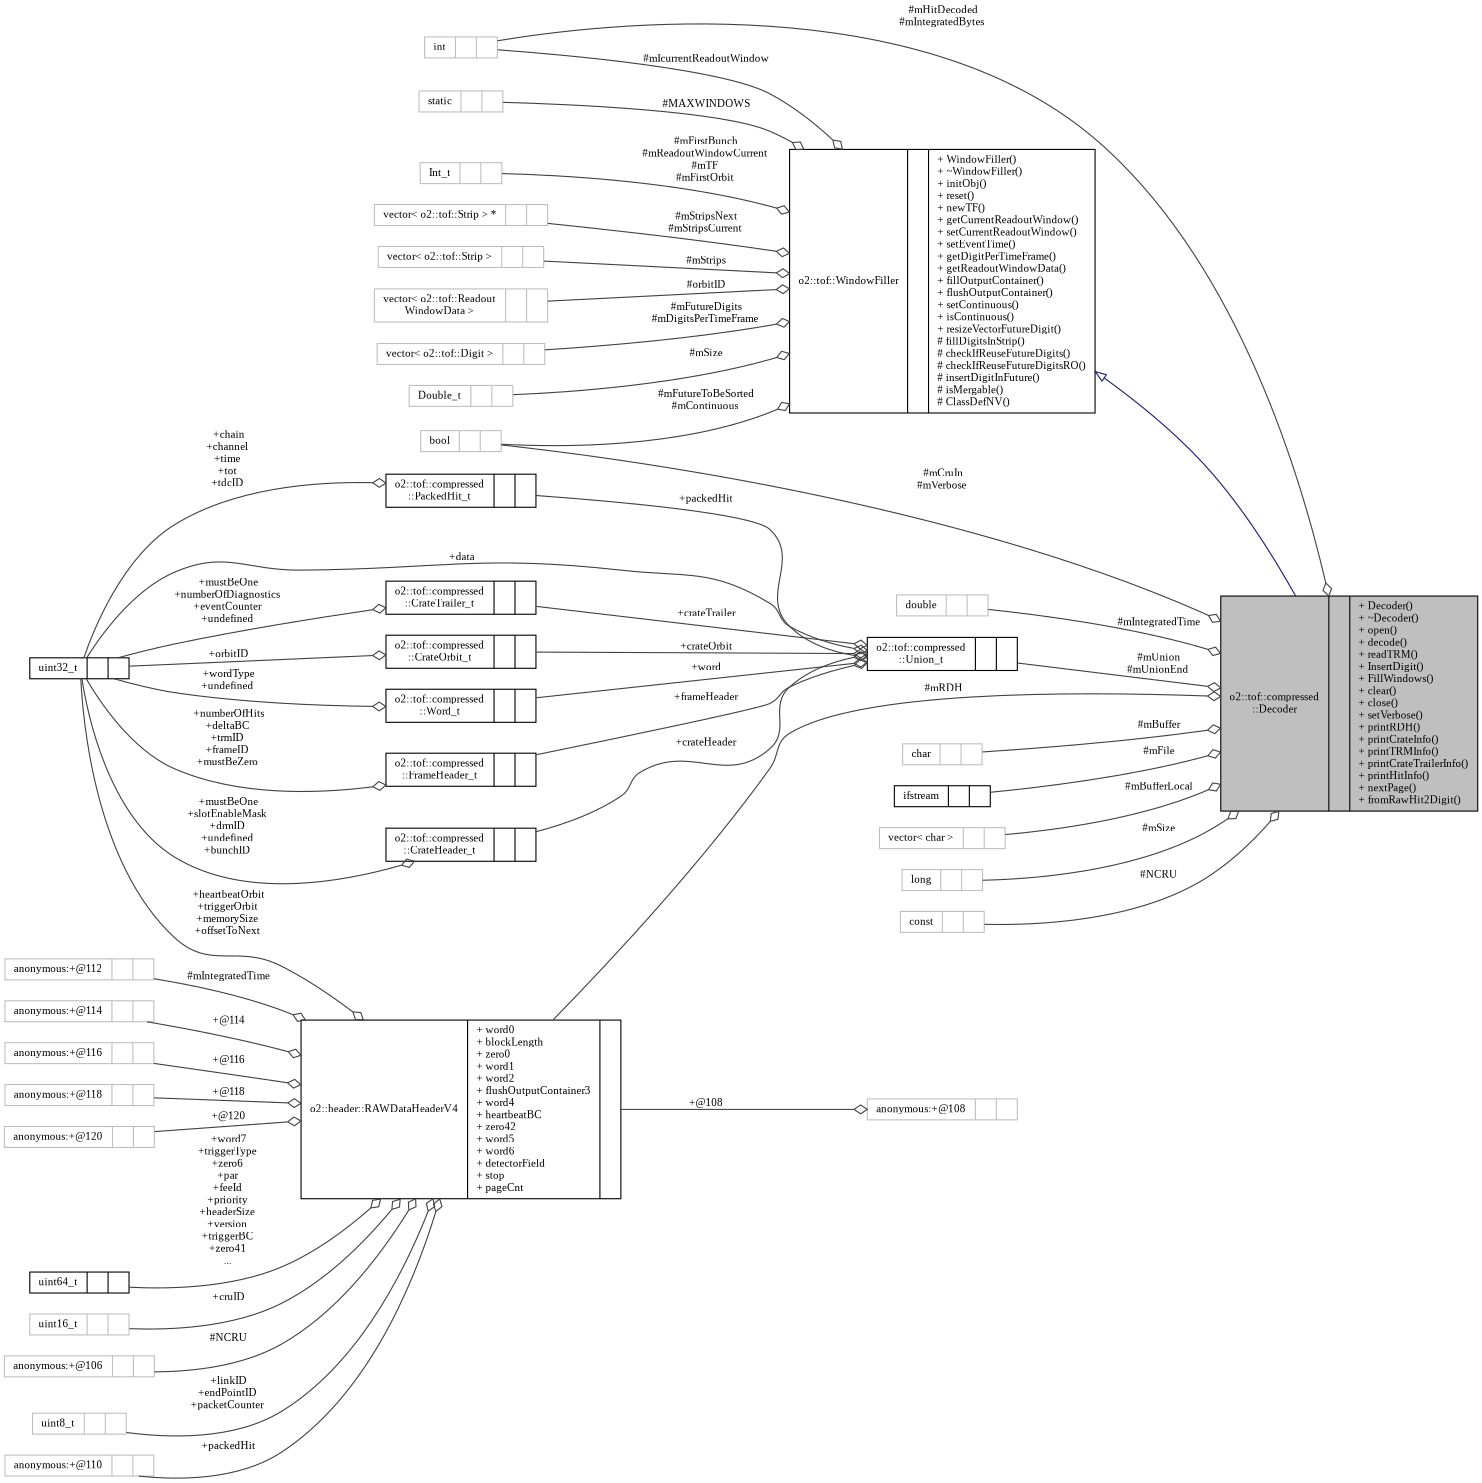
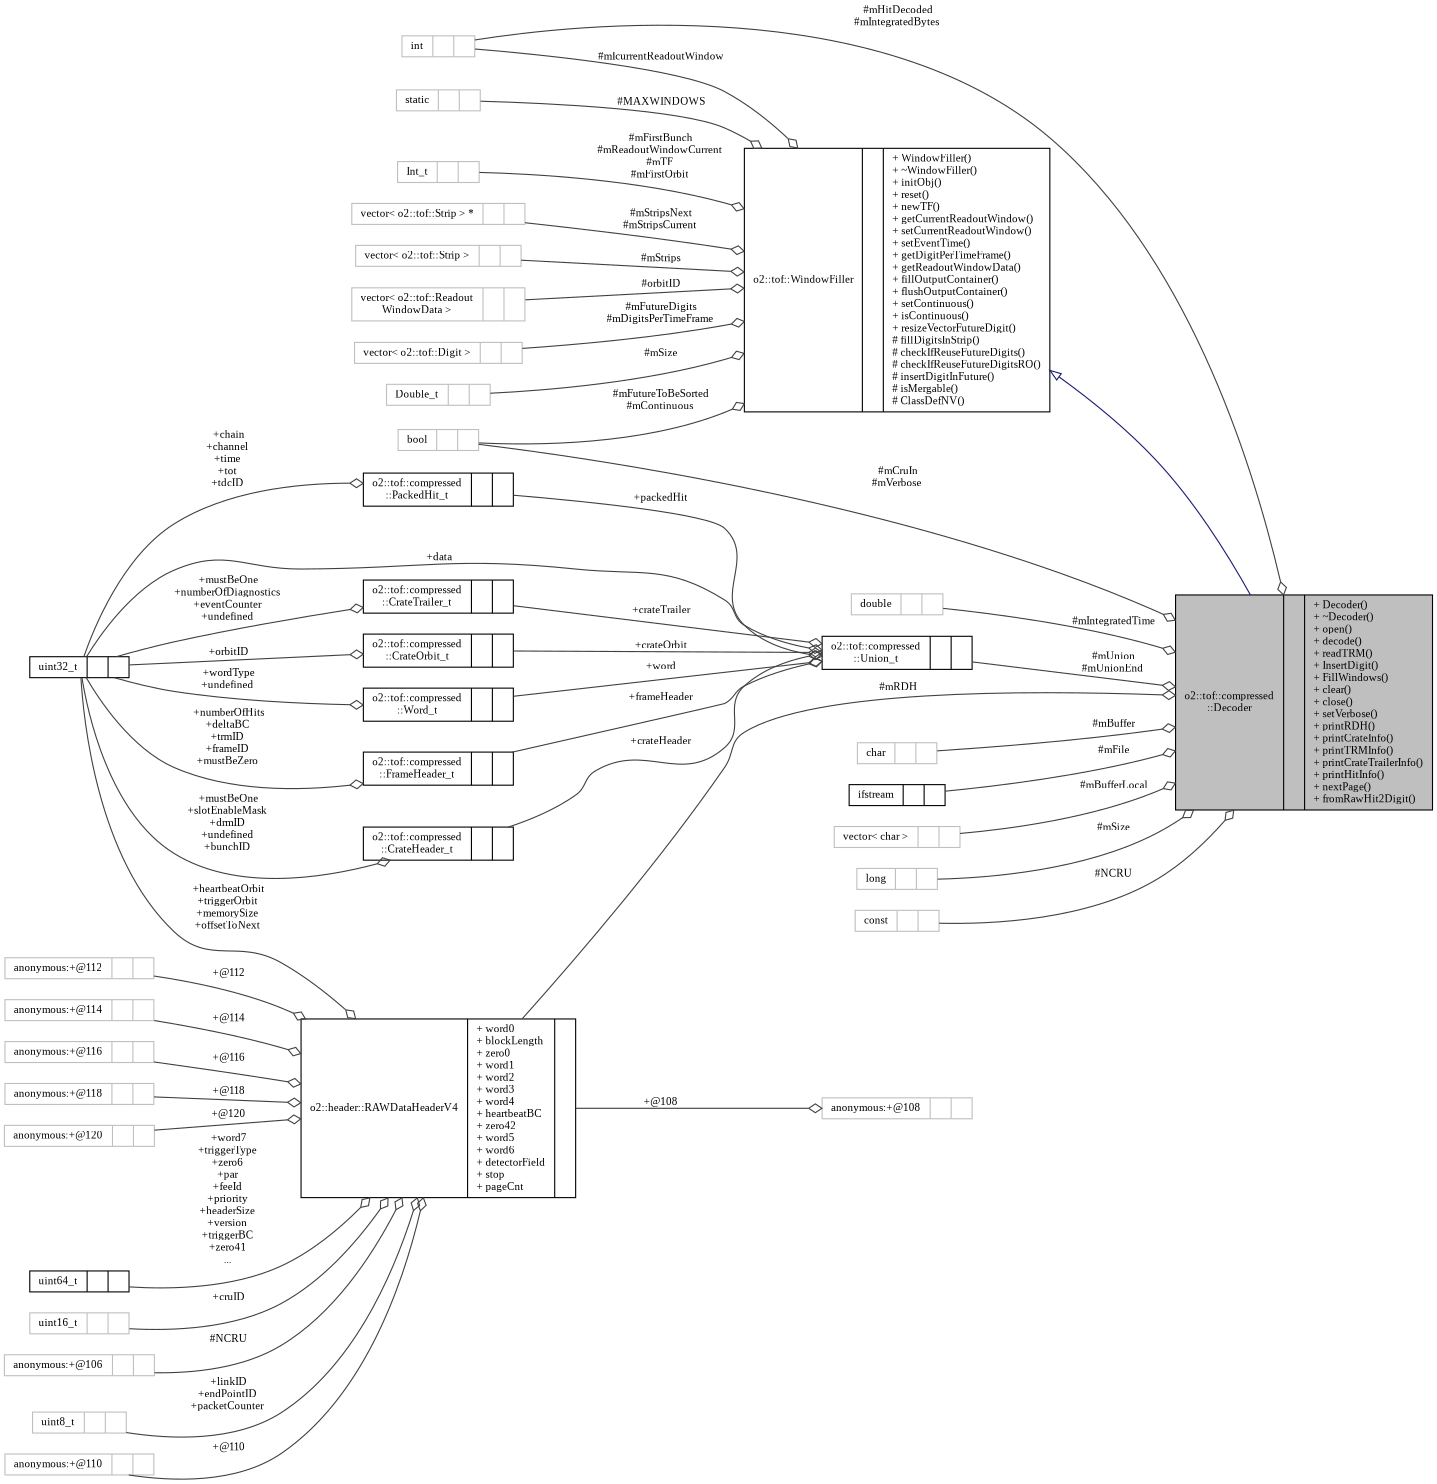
(228, 977) -> (228, 973)
(534, 1091) -> (496, 1090)
(228, 1446) -> (228, 1447)
